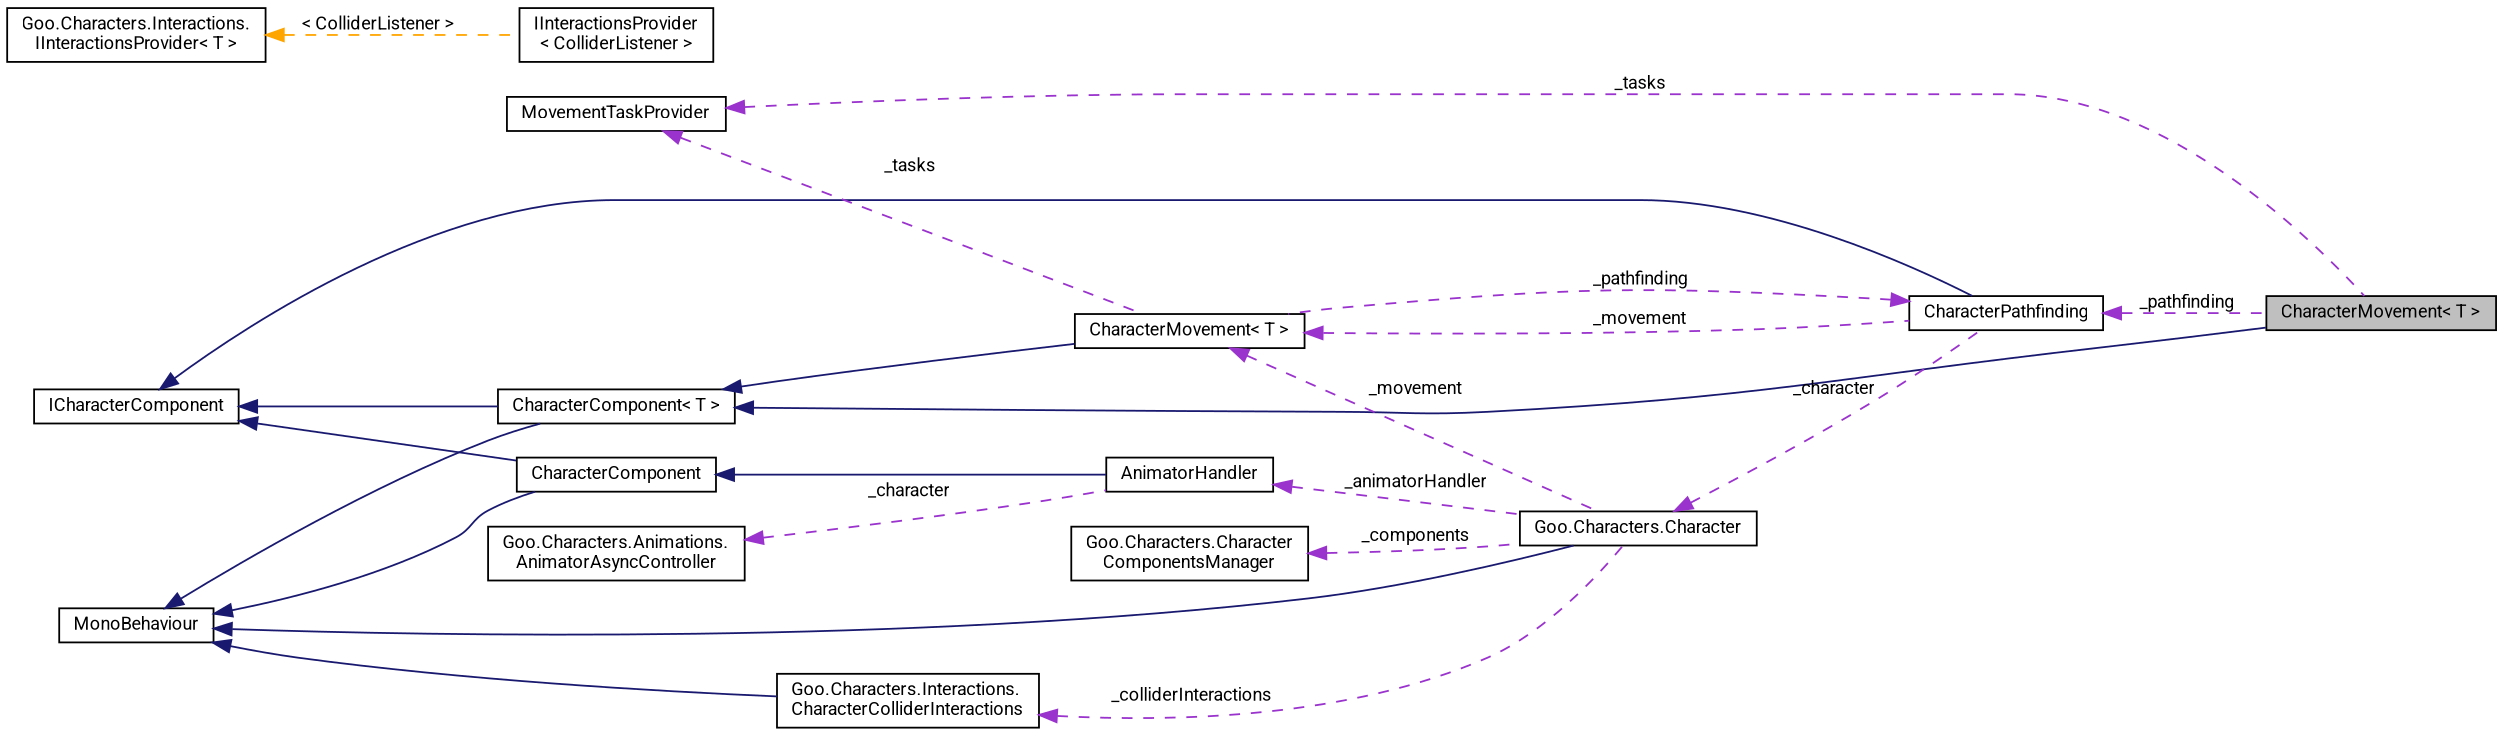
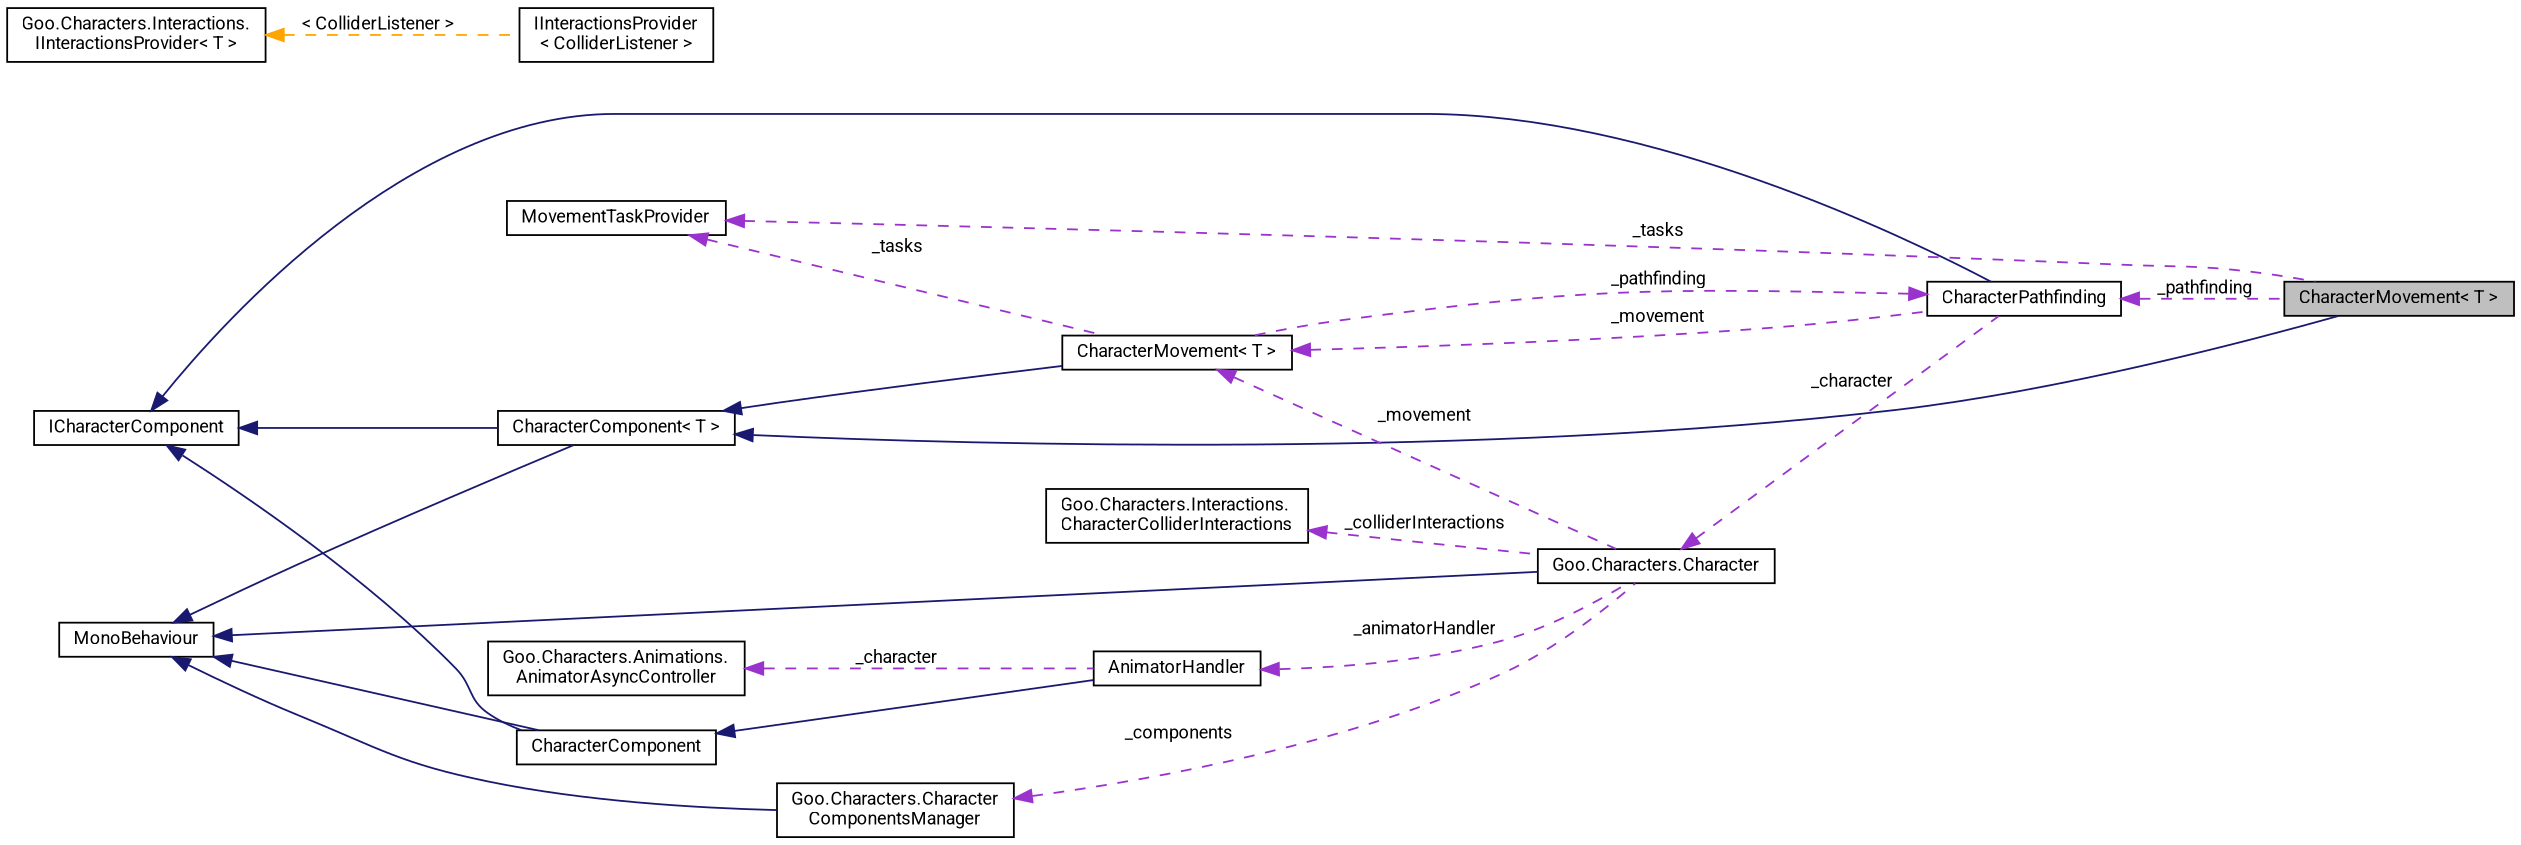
(503, 679) -> (472, 778)
